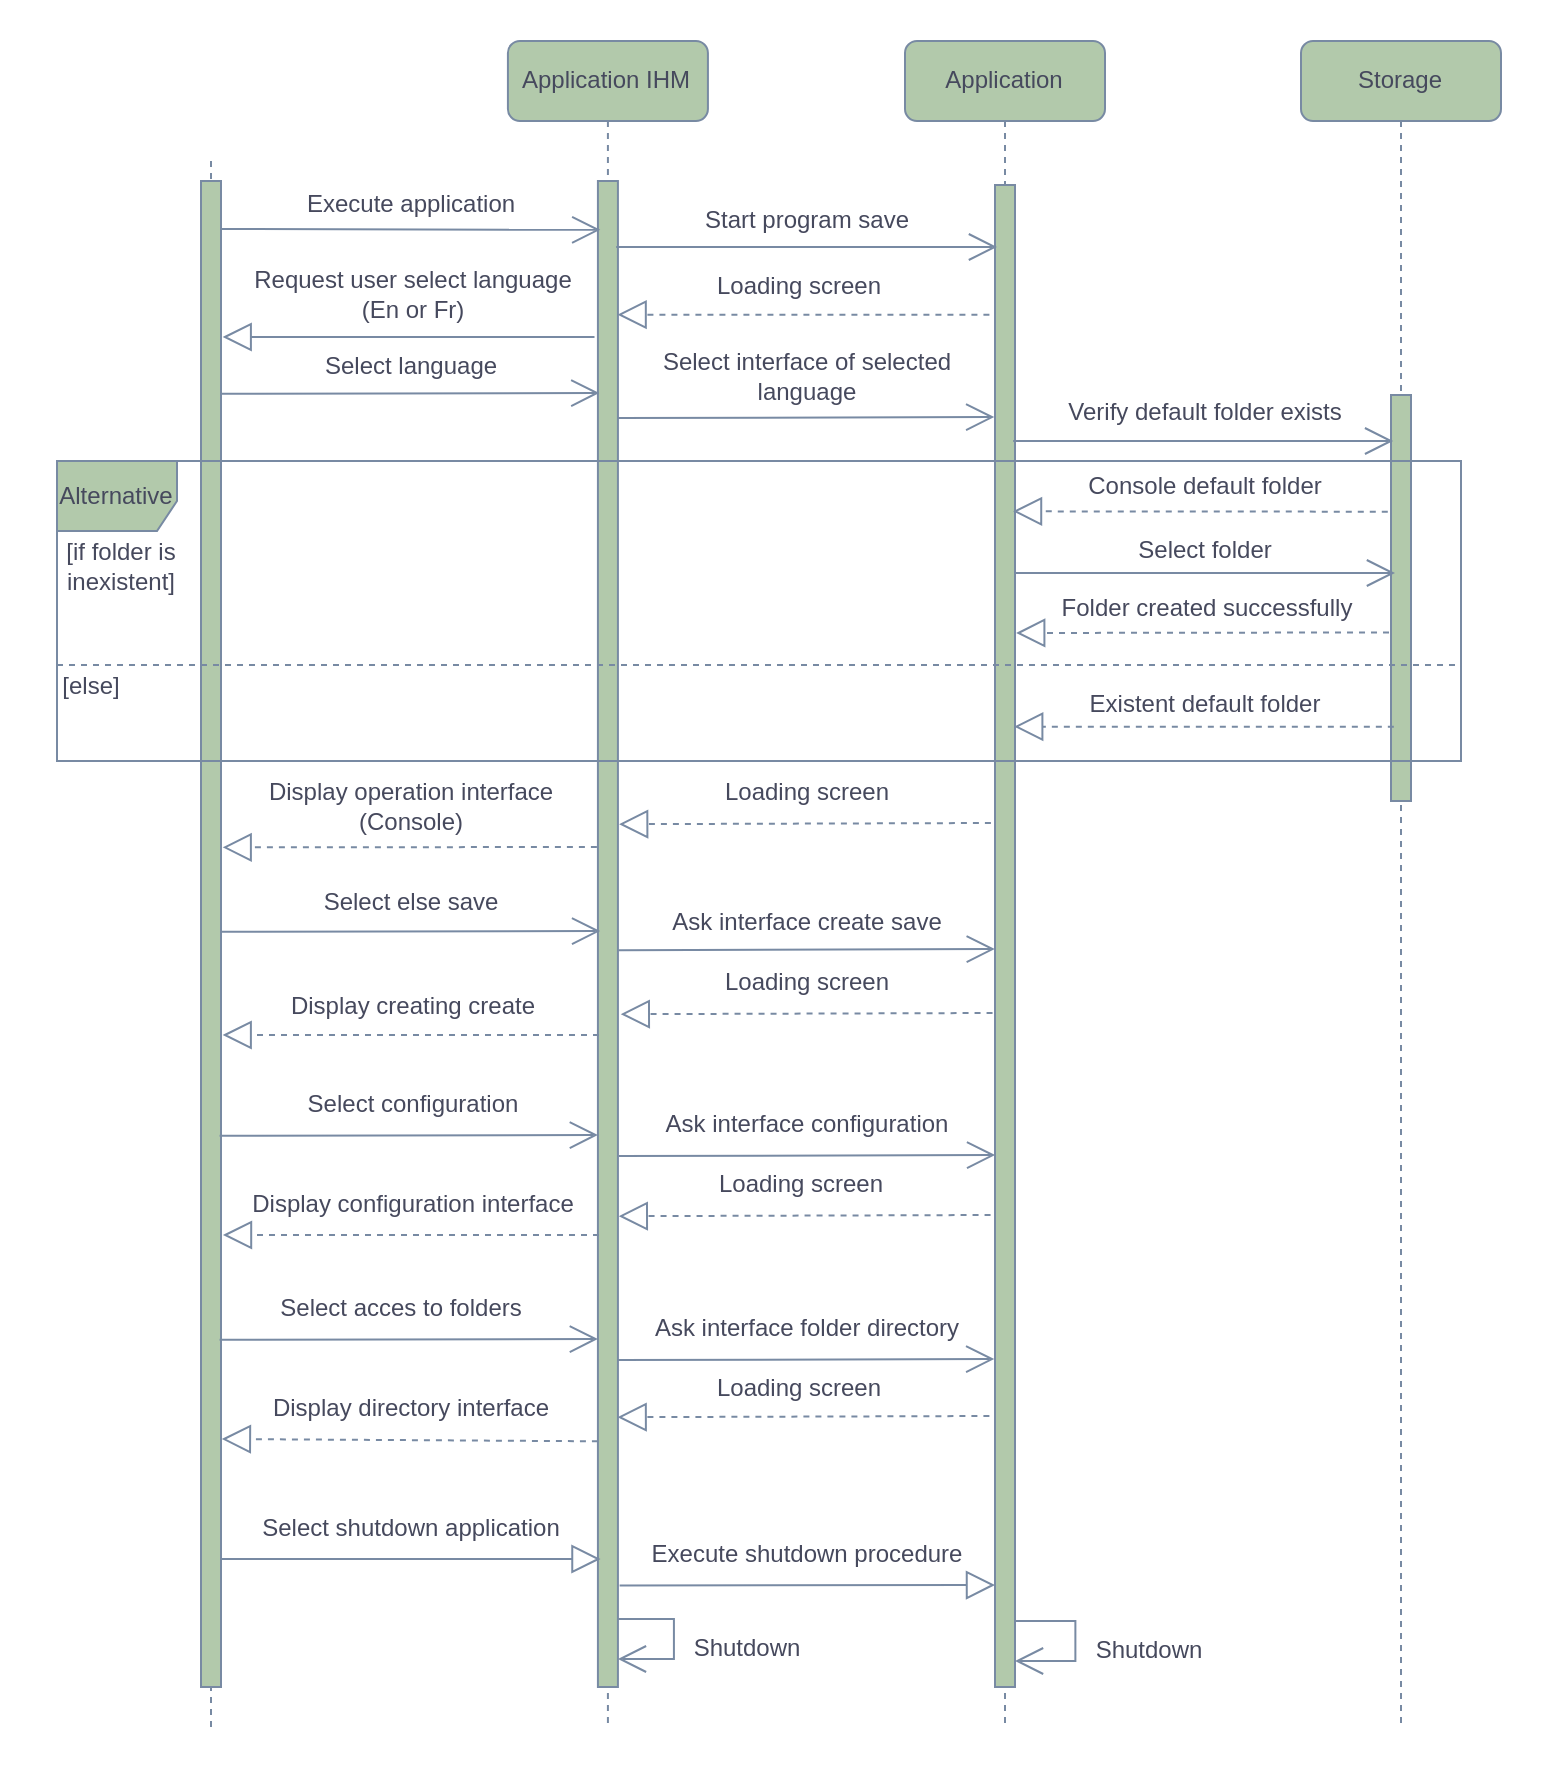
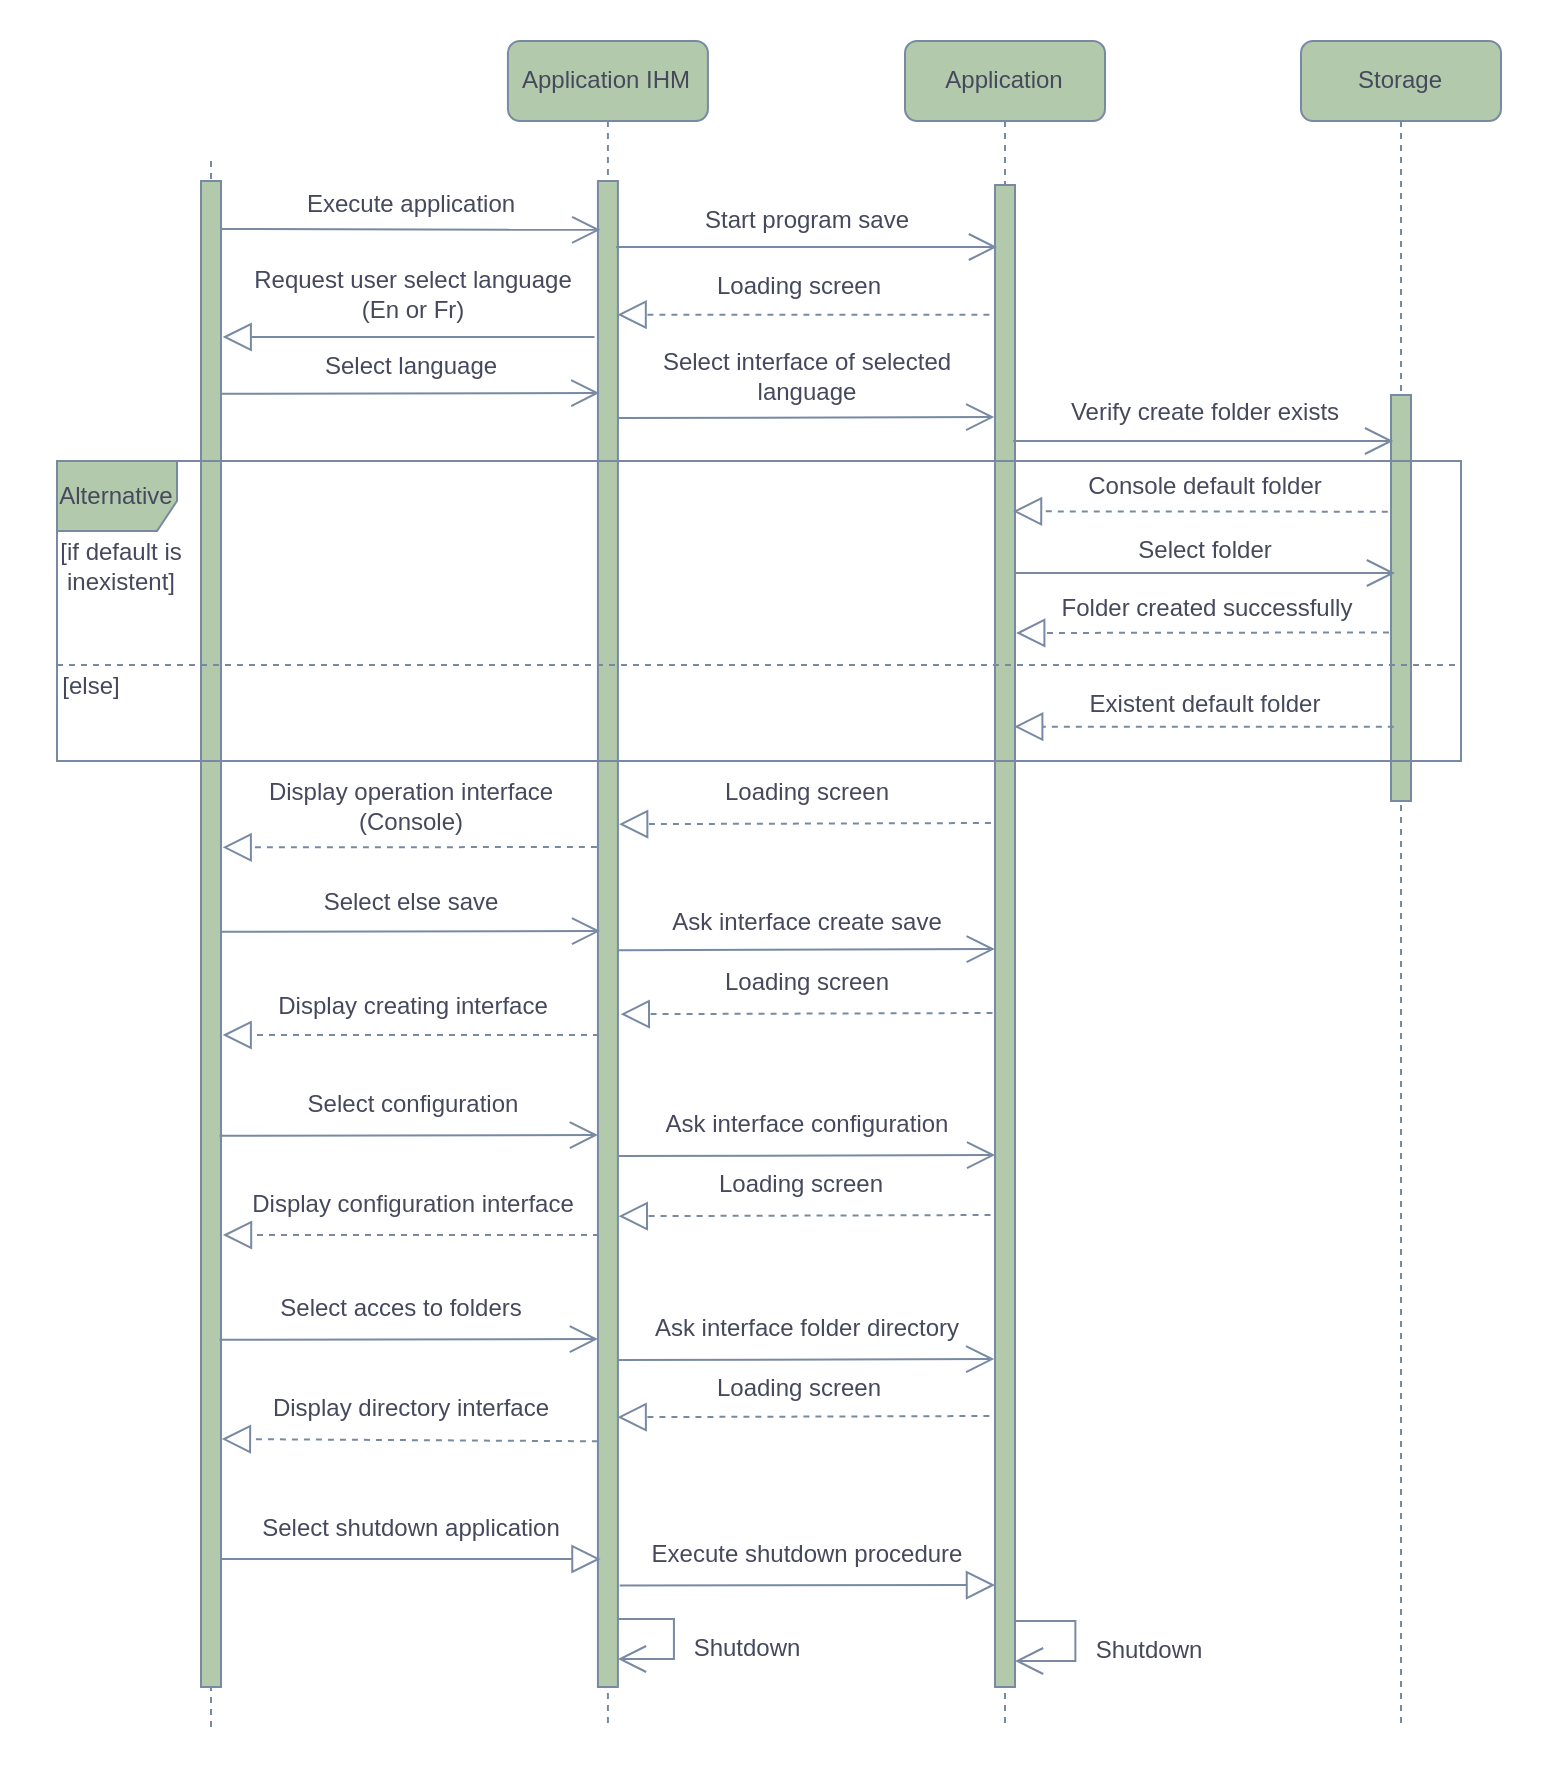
(1206, 413) -> (1206, 413)
(122, 567) -> (122, 567)
(414, 1007) -> (414, 1007)
